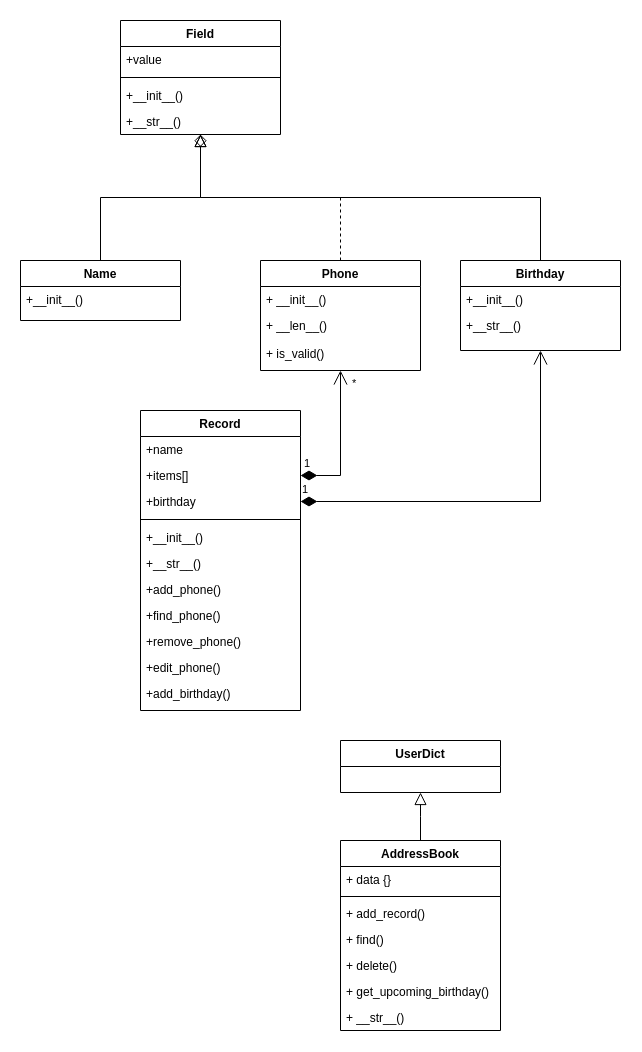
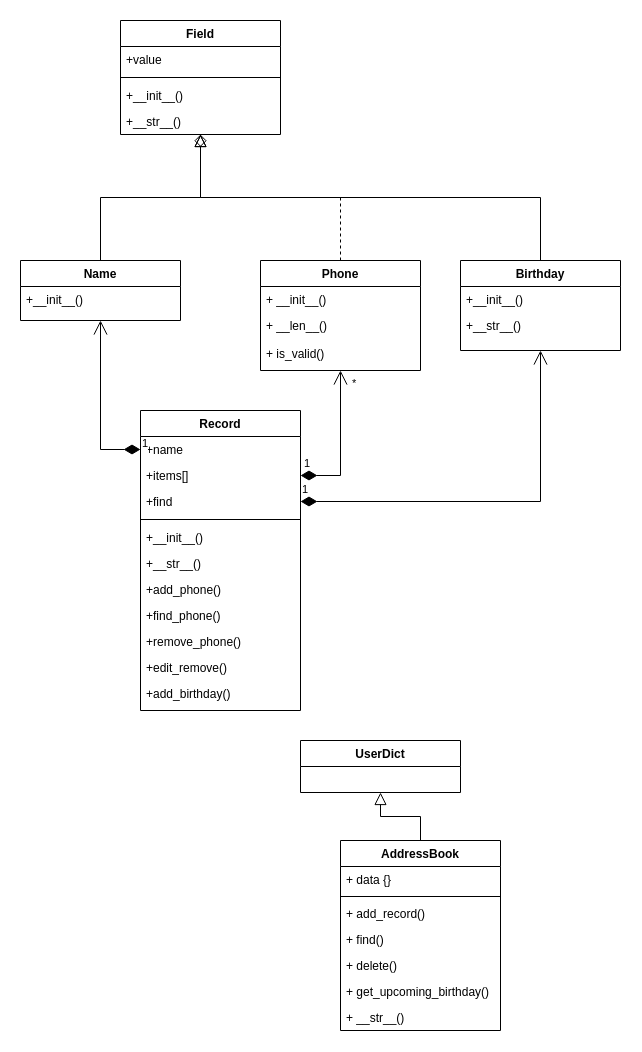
none -> (101, 398)
(175, 502) -> (161, 502)
(188, 668) -> (191, 668)
(421, 767) -> (381, 767)
